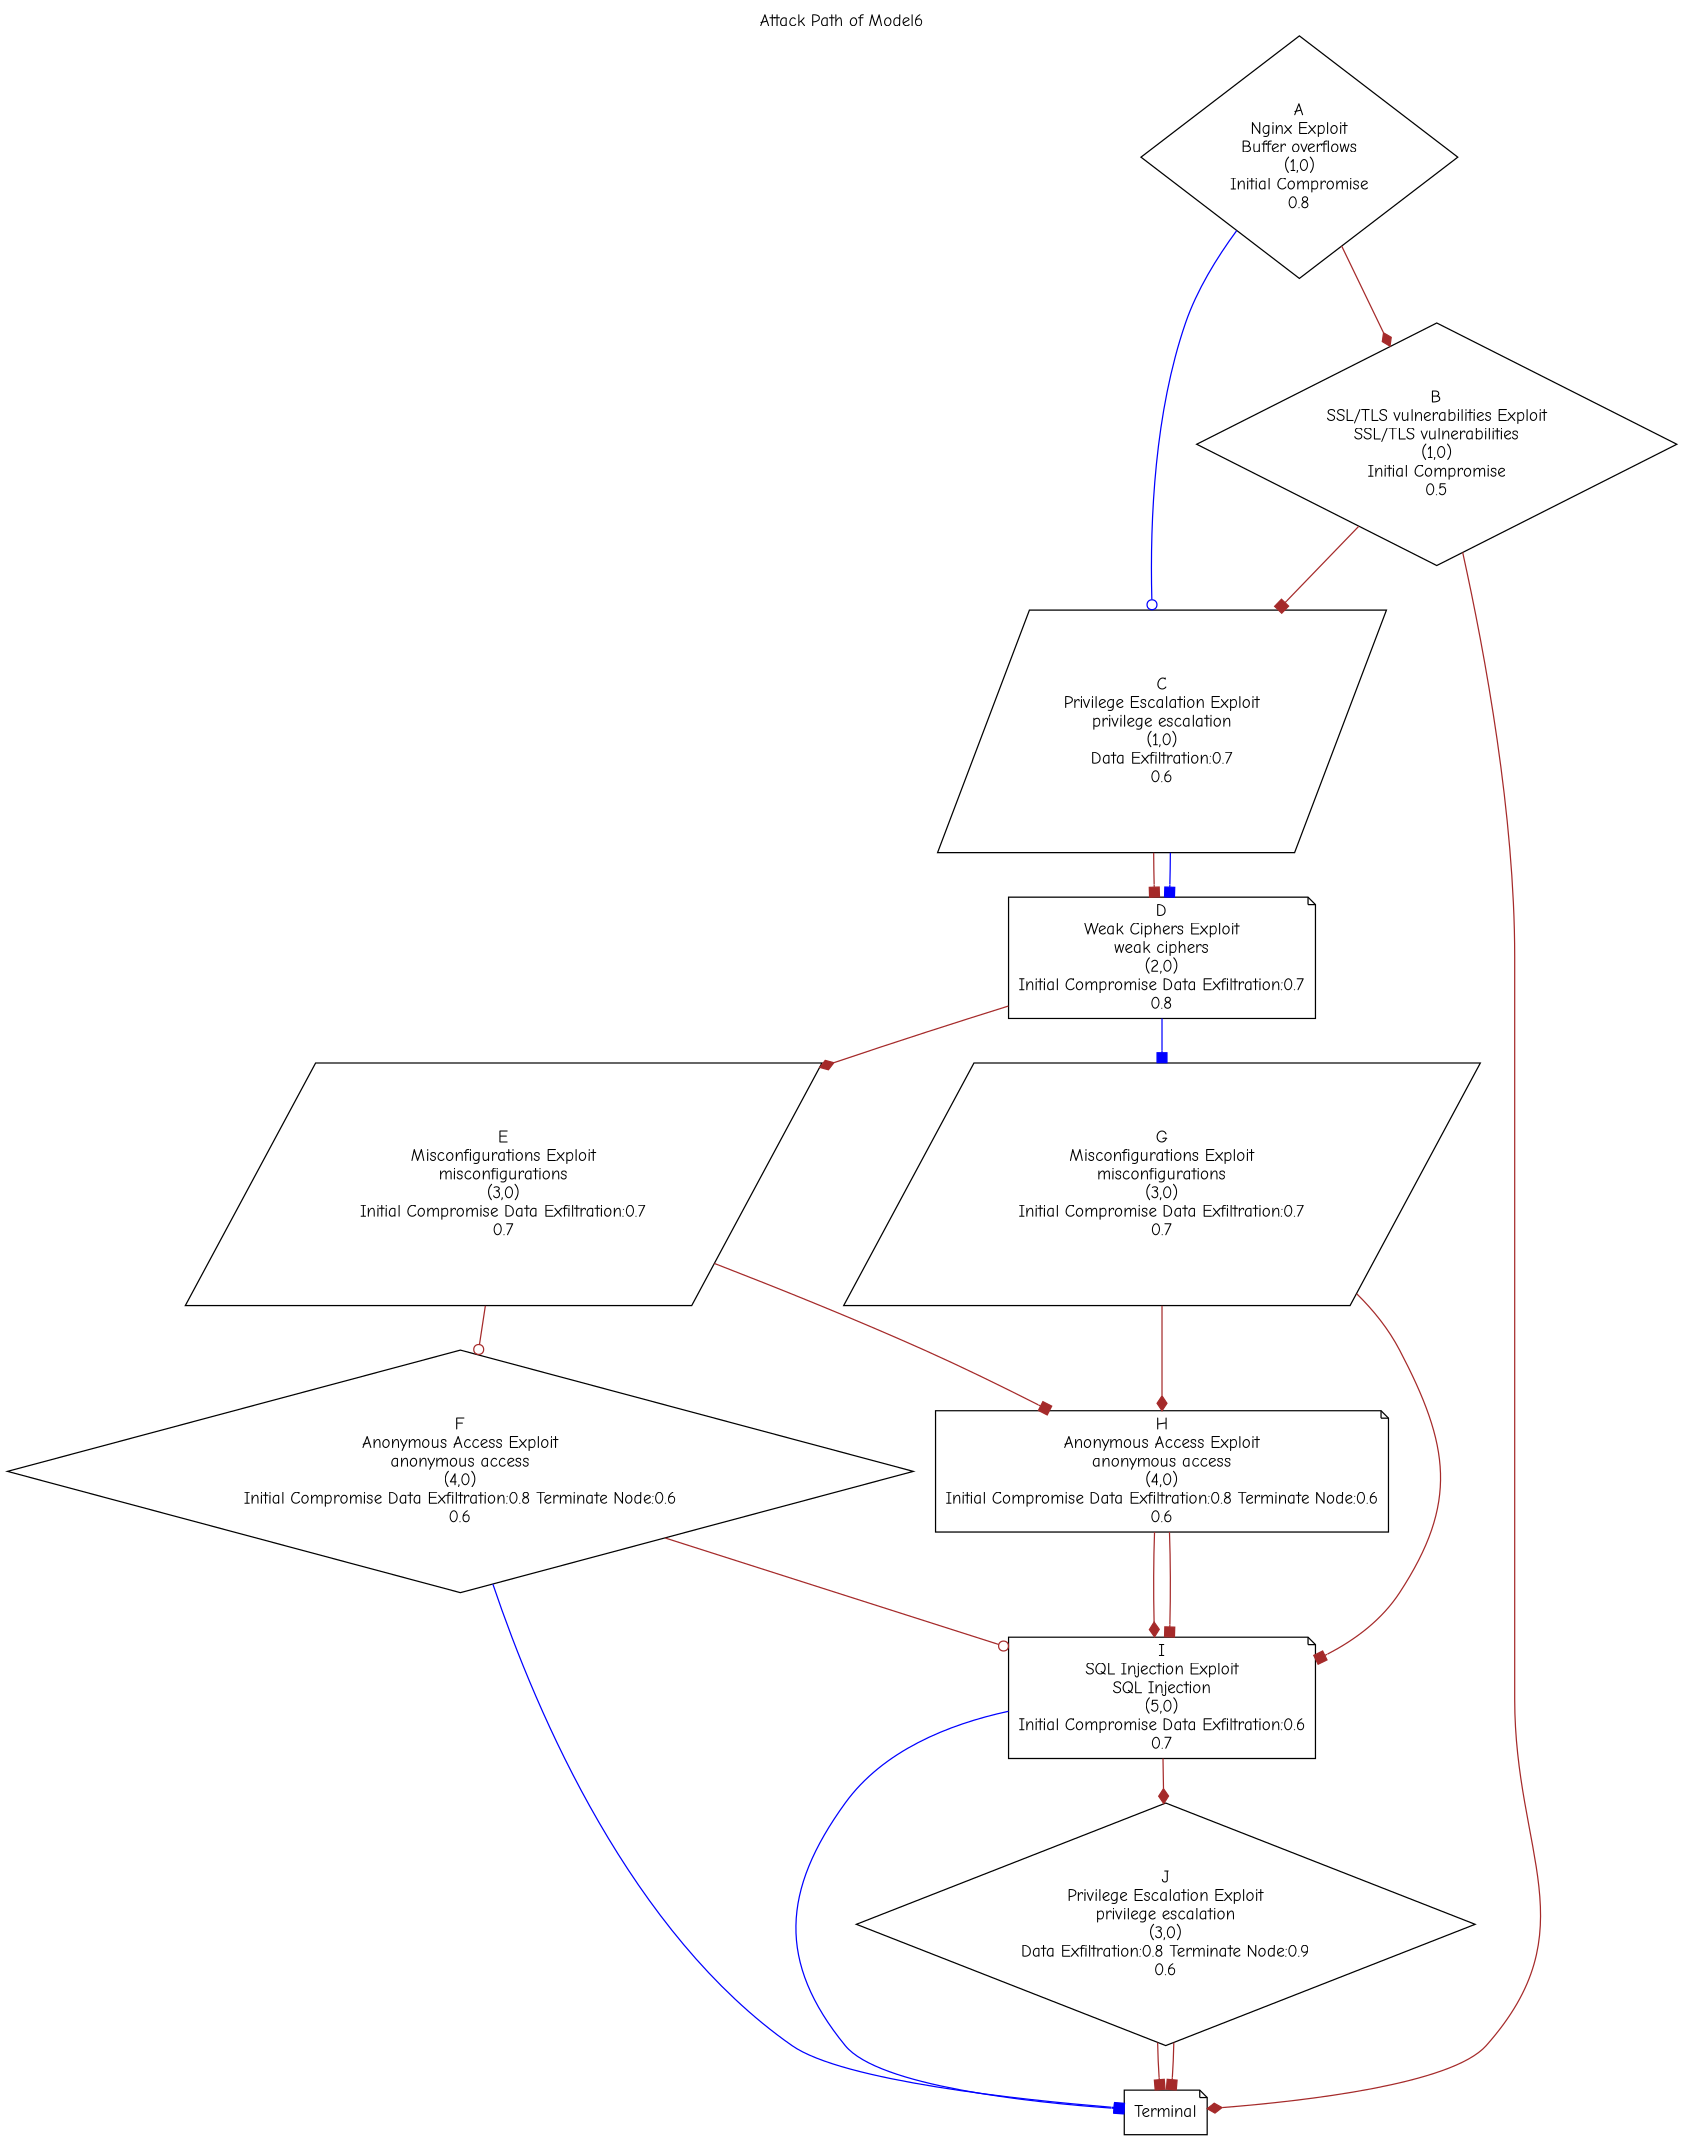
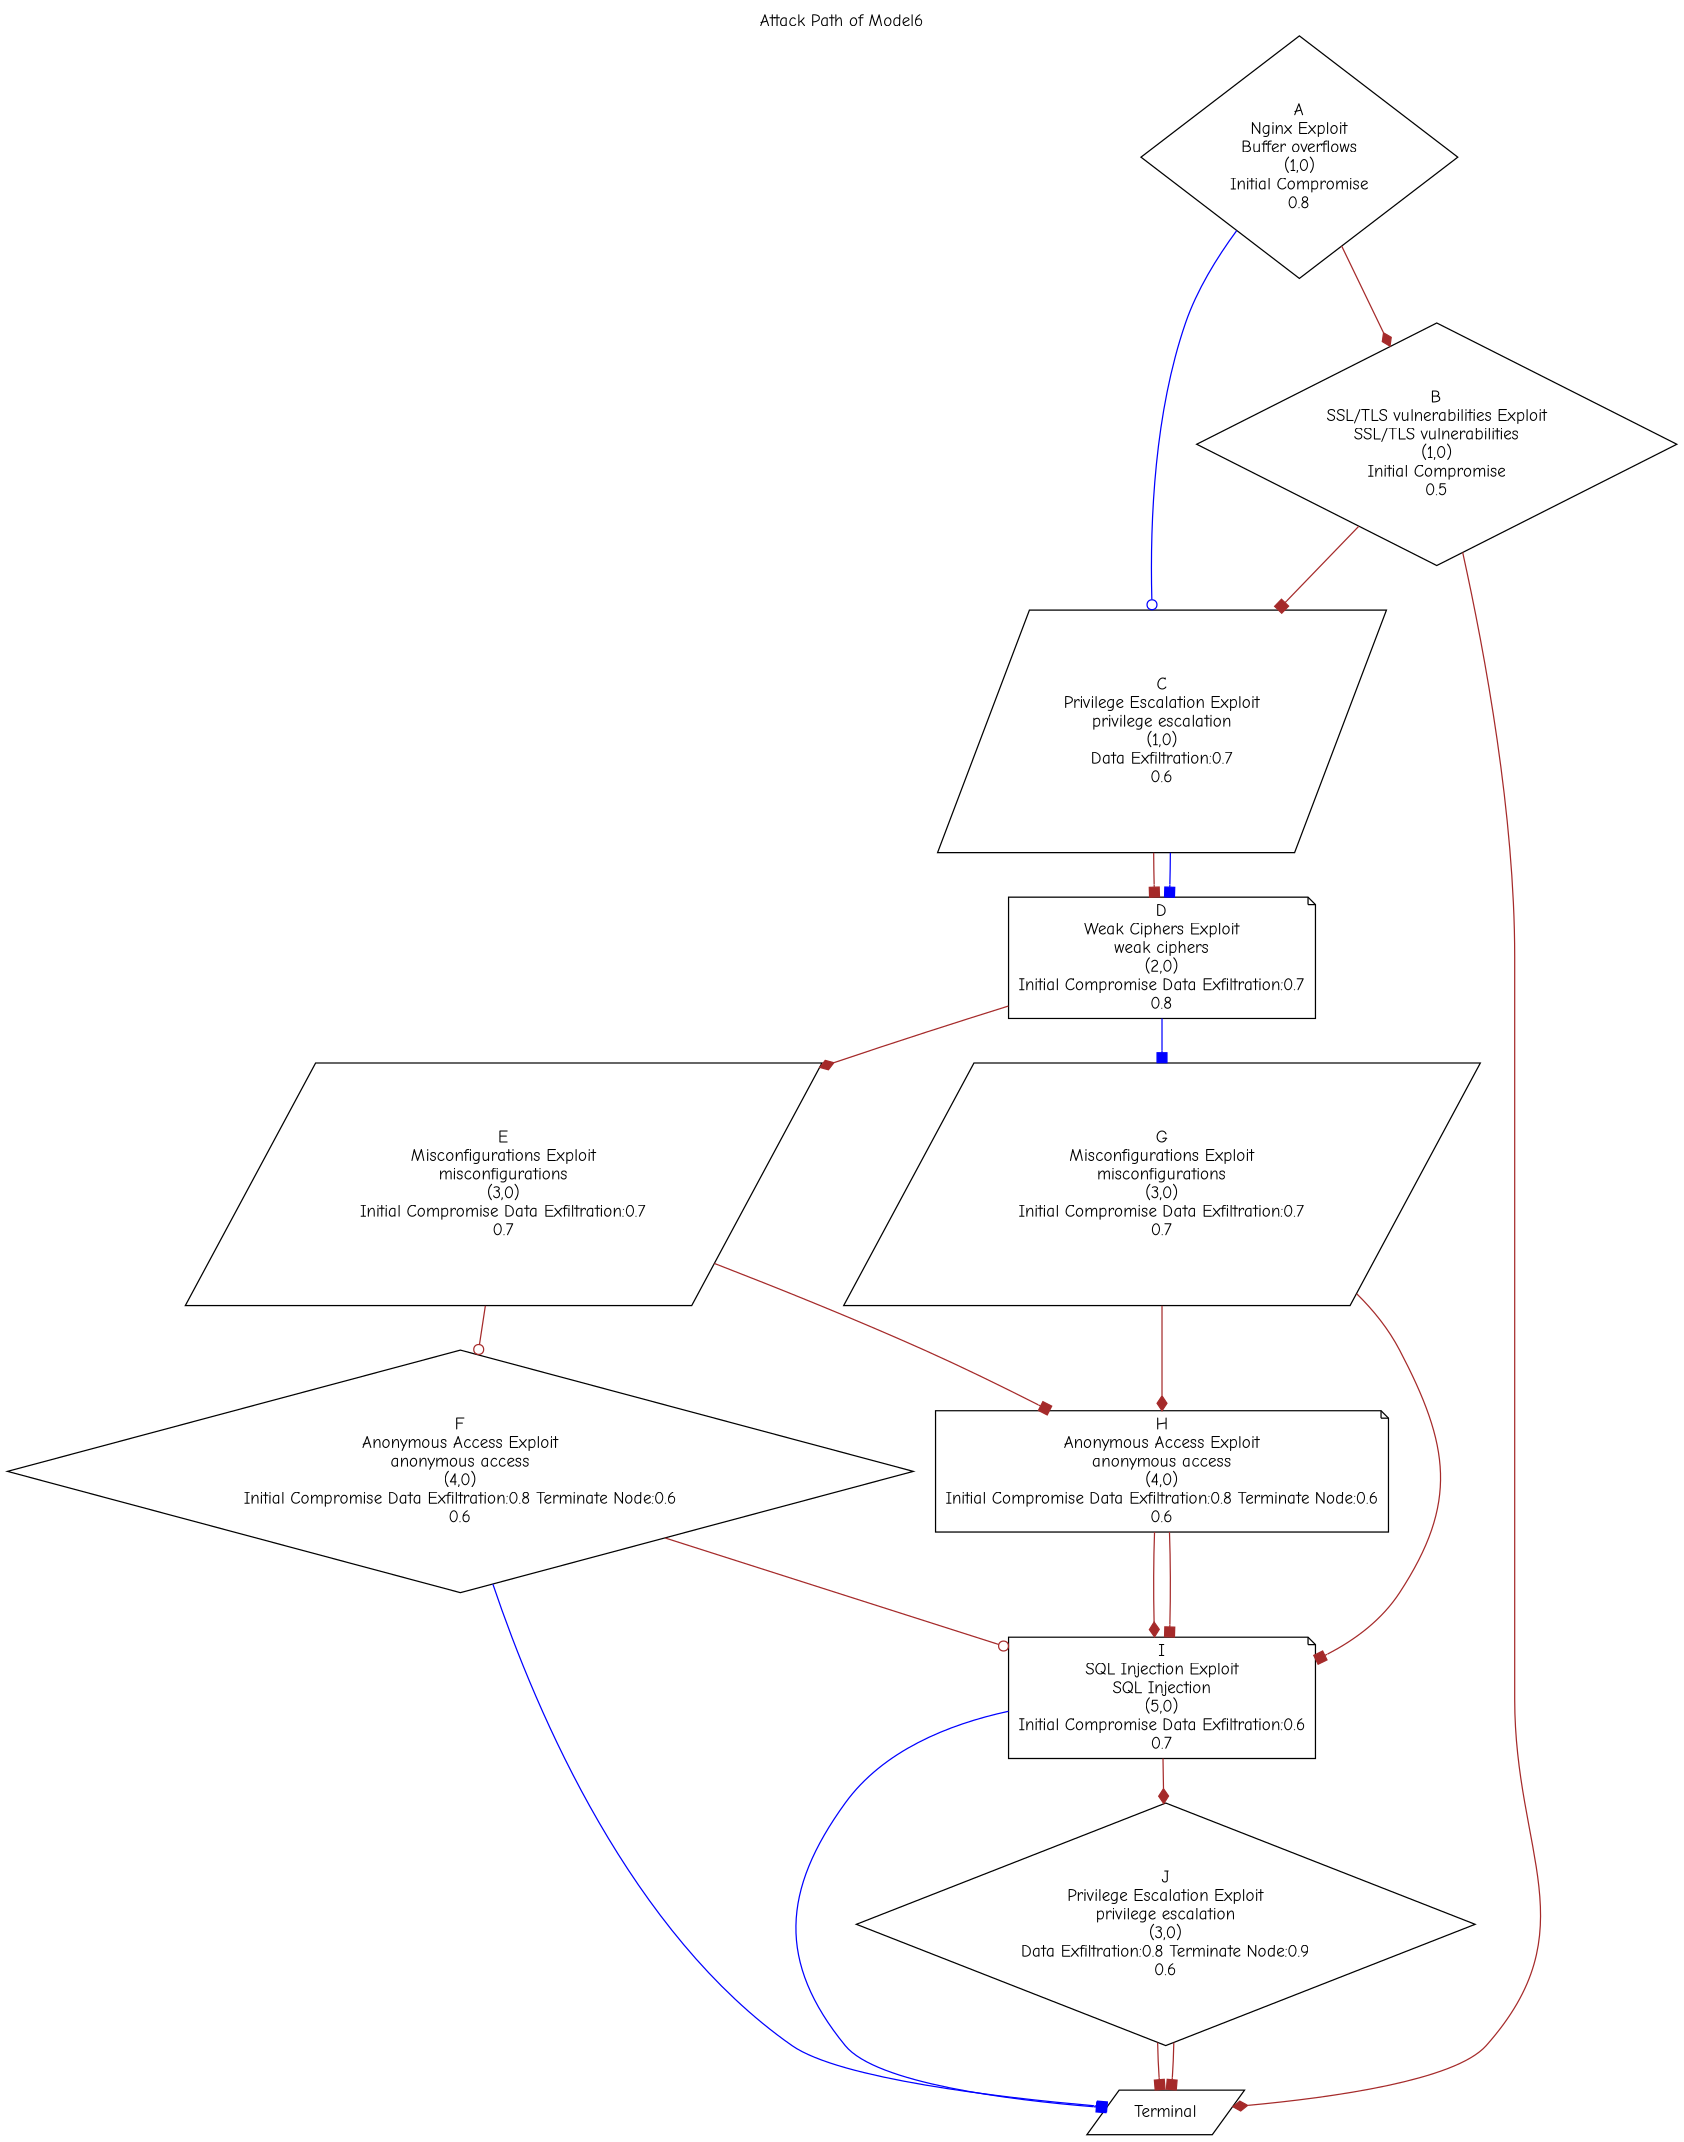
(1166, 2112) -> (1166, 2112)
